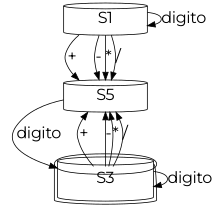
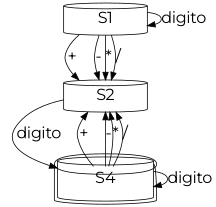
(106, 96) -> (106, 96)
(106, 179) -> (106, 179)
